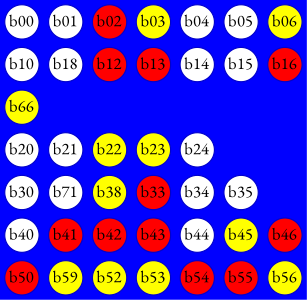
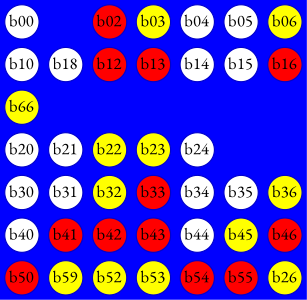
(66, 22) -> none
(66, 193) -> (66, 193)
(110, 193) -> (110, 193)
none -> (285, 193)
(285, 278) -> (285, 278)
